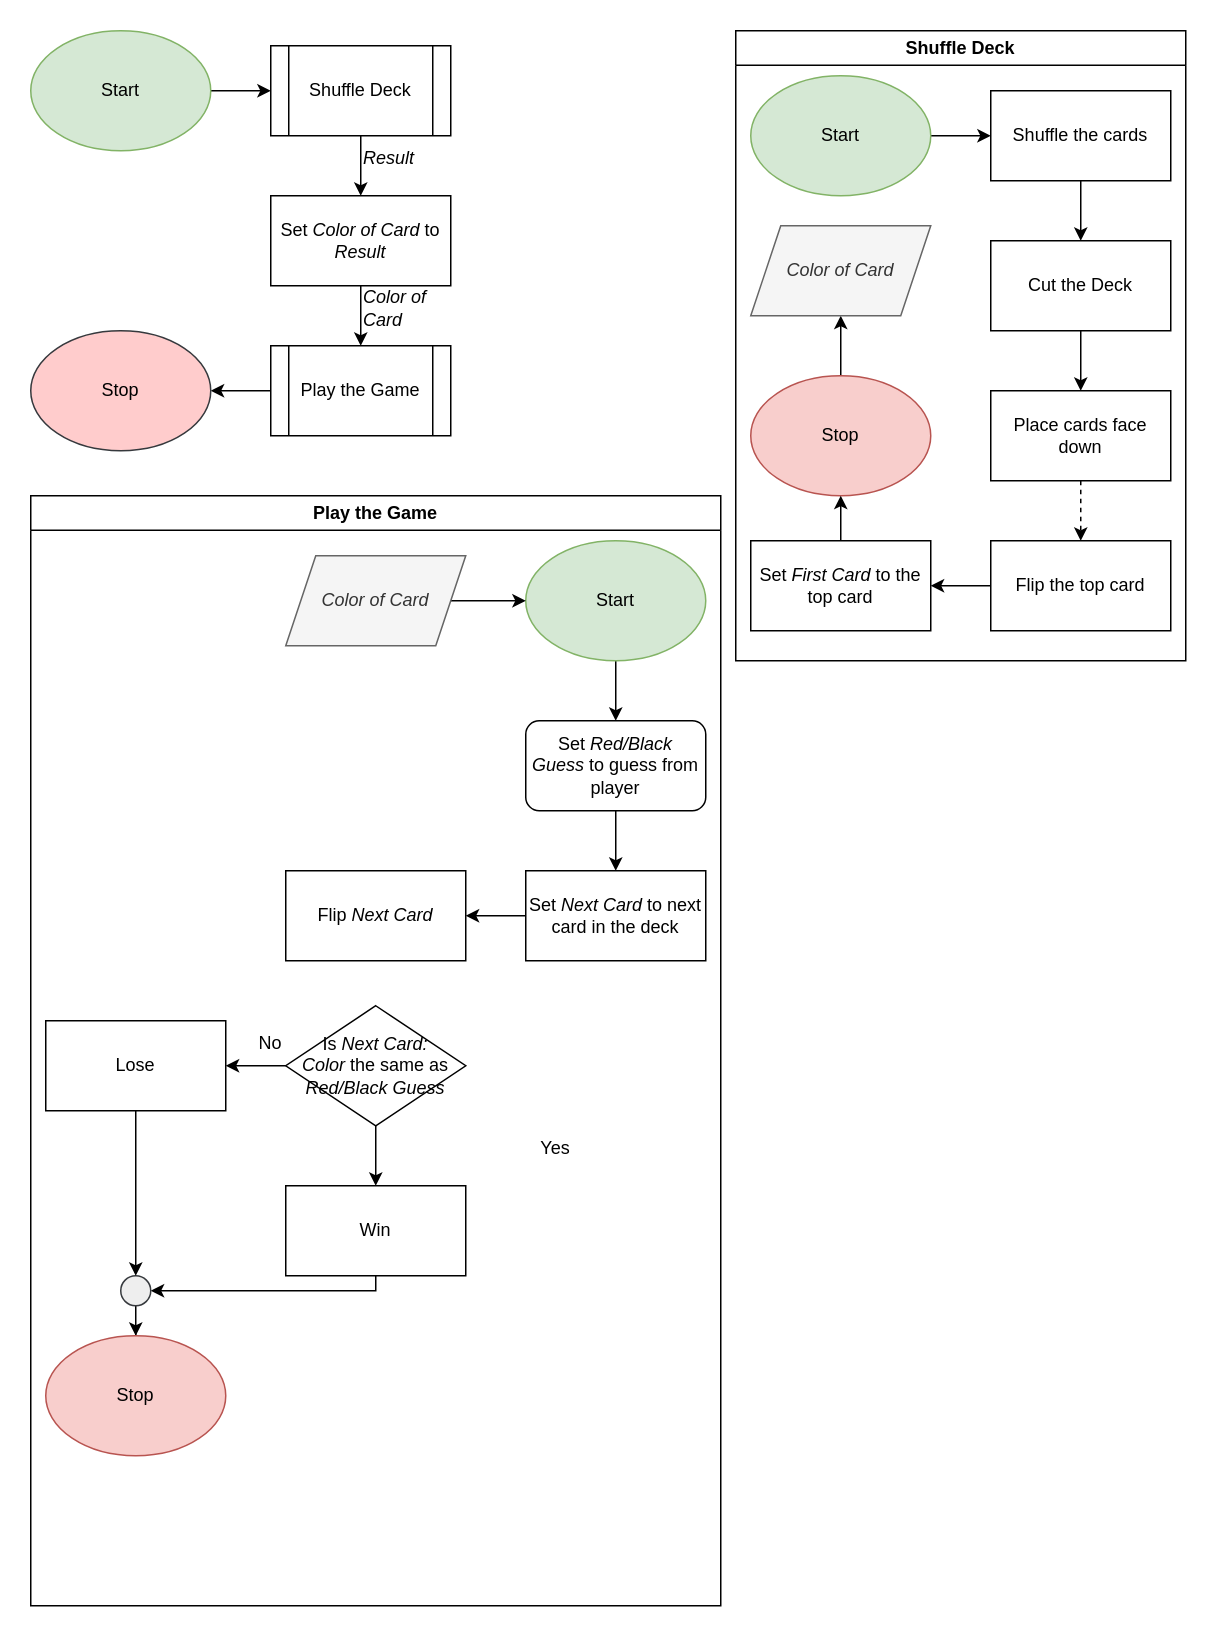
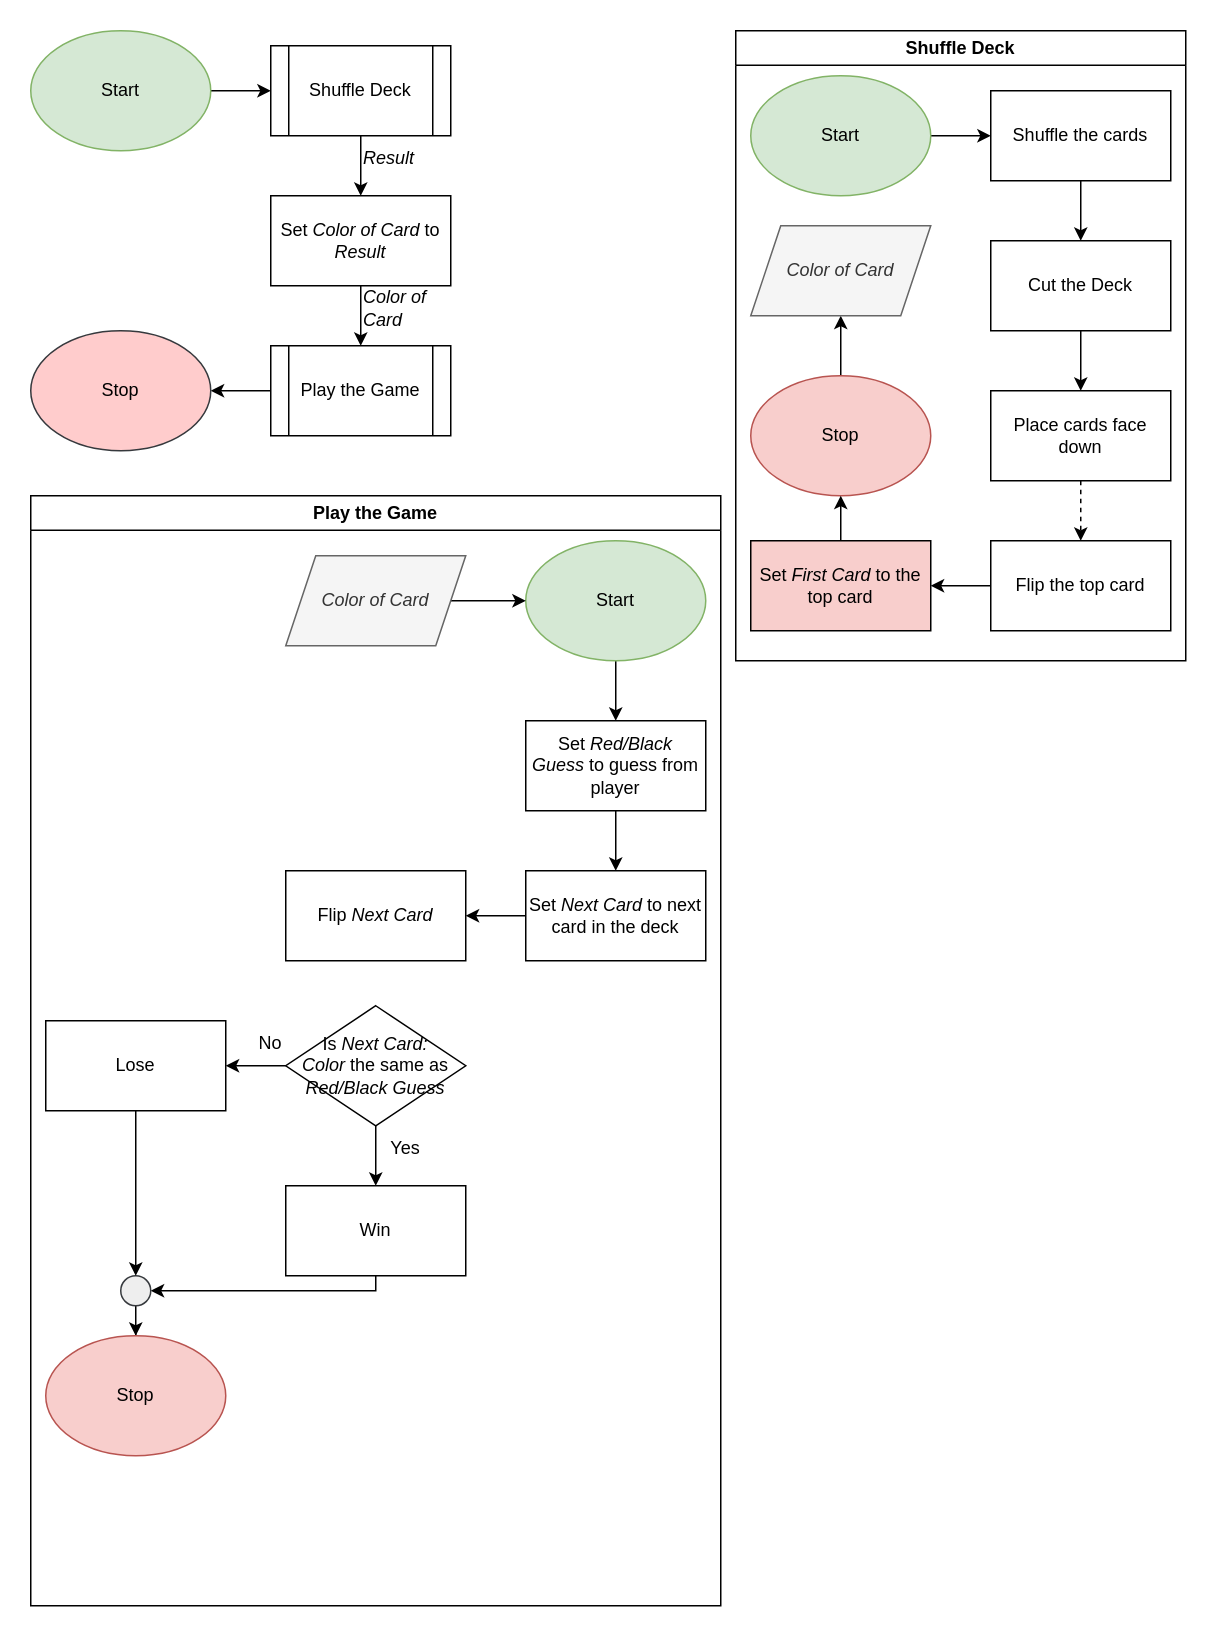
(841, 586) -> (841, 586)
(616, 766) -> (616, 766)
(556, 1148) -> (406, 1148)
